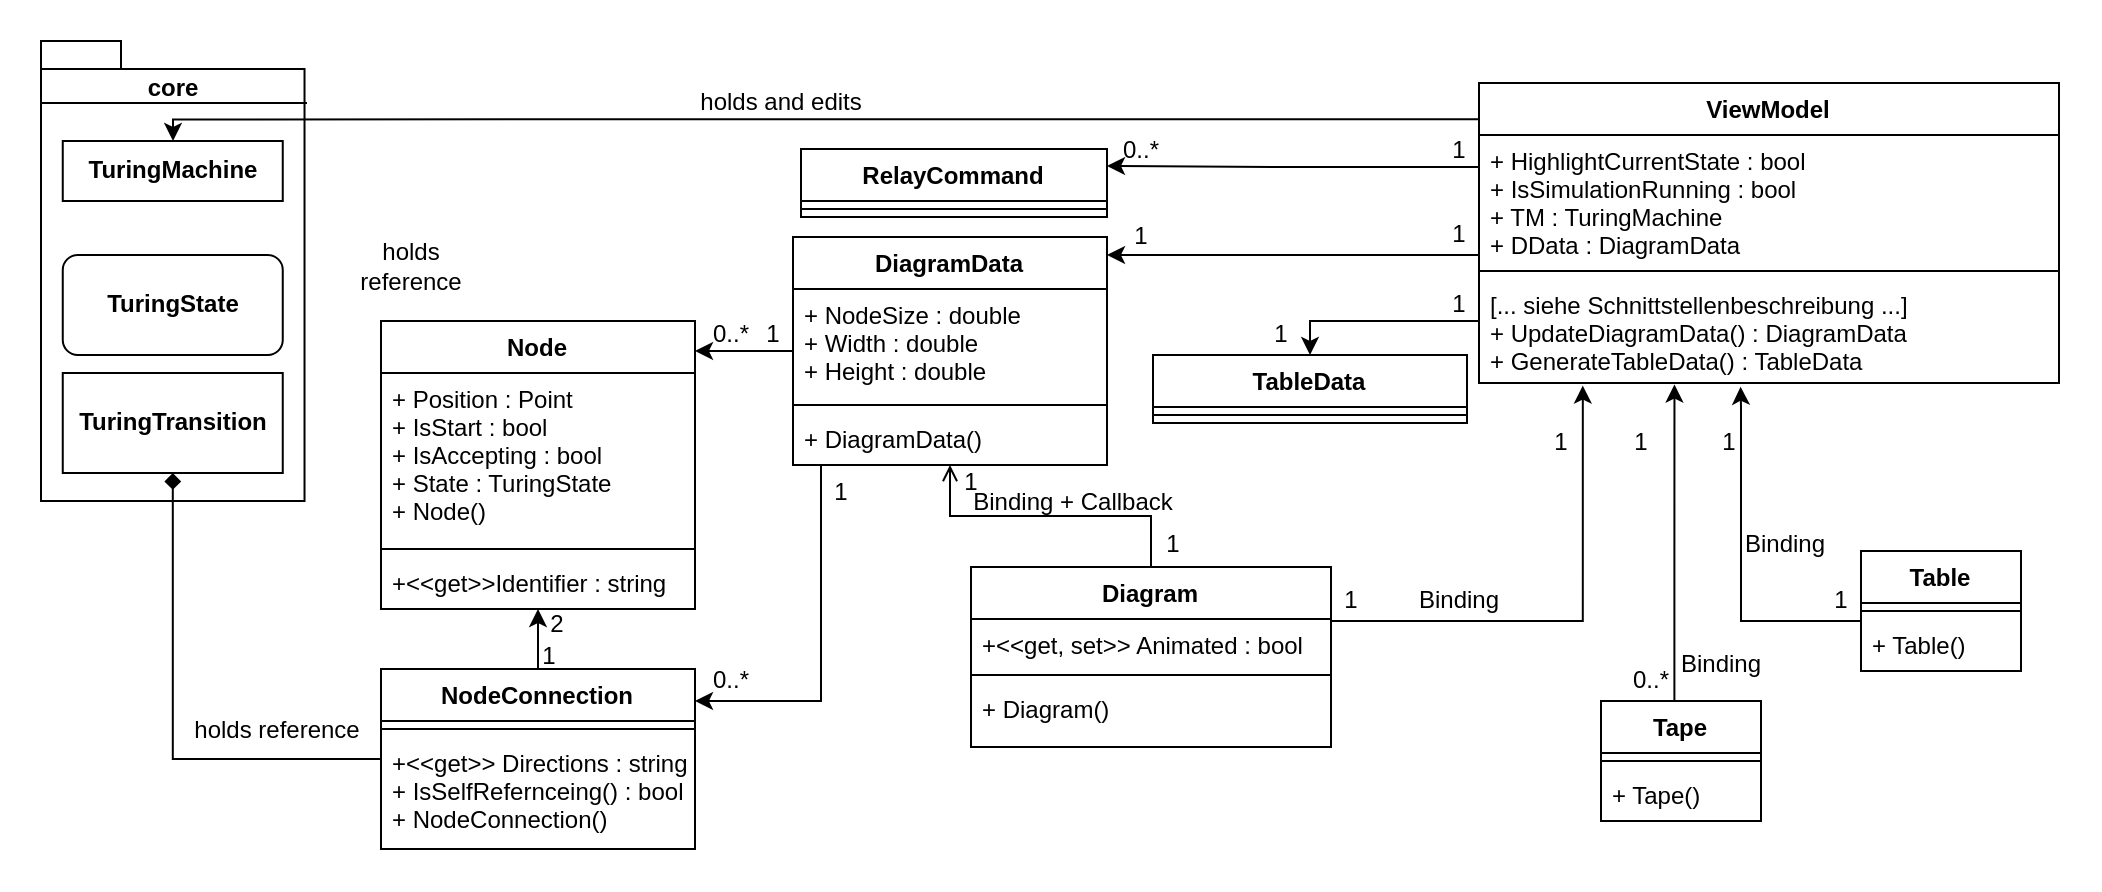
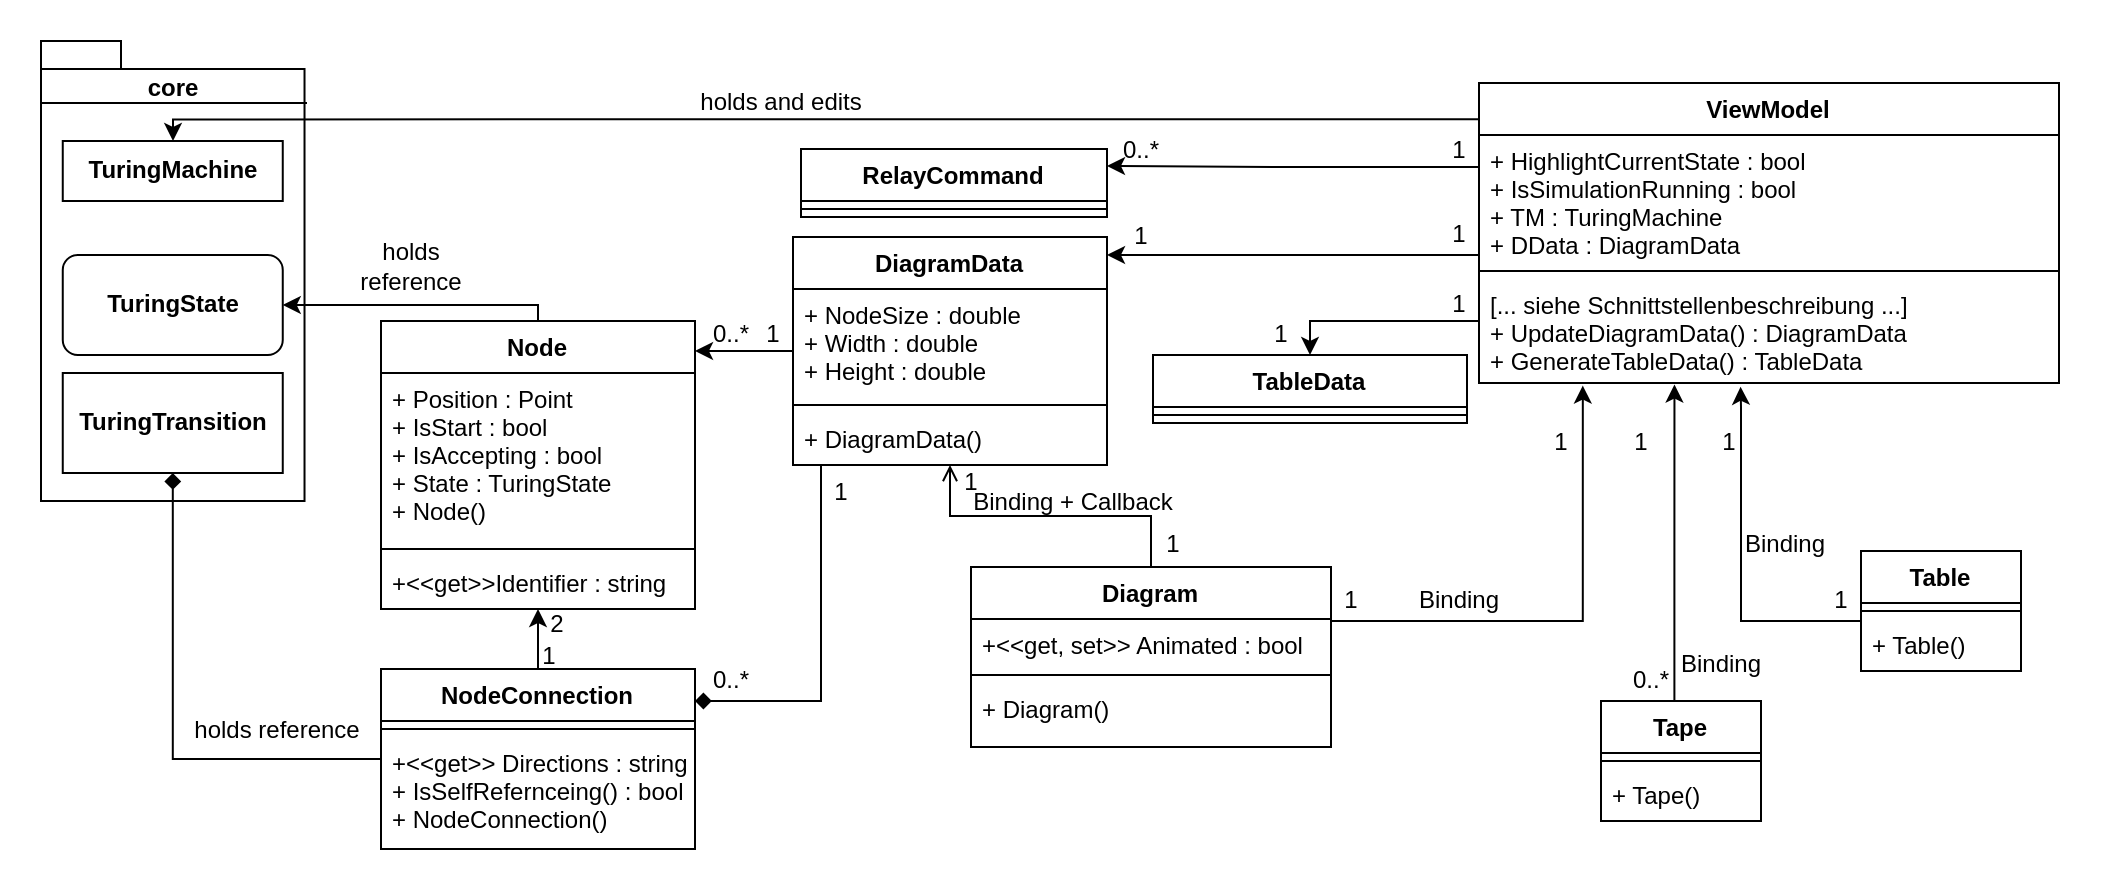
none -> (425, 305)
(710, 701) -> (711, 701)
